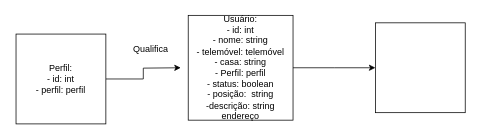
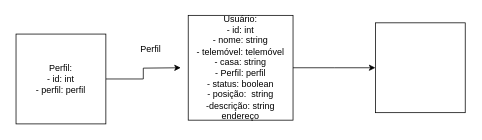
(150, 49) -> (150, 49)
